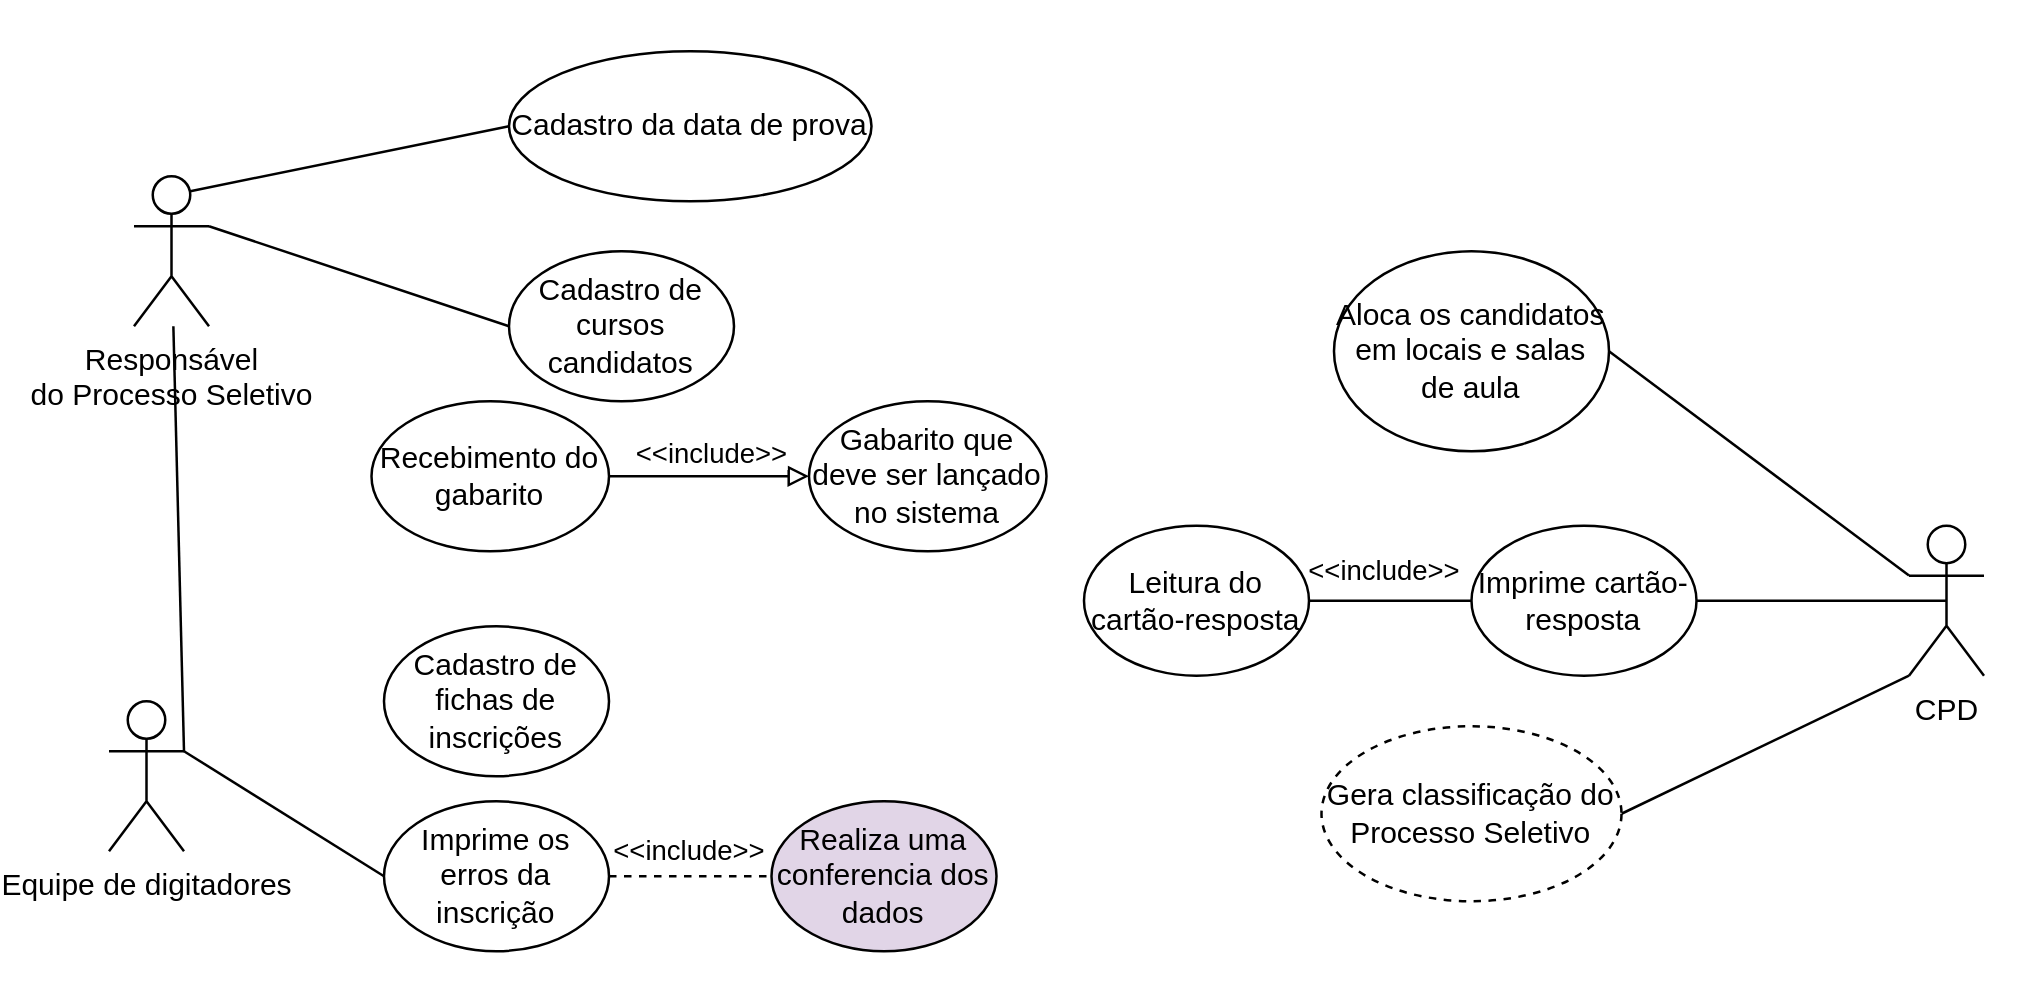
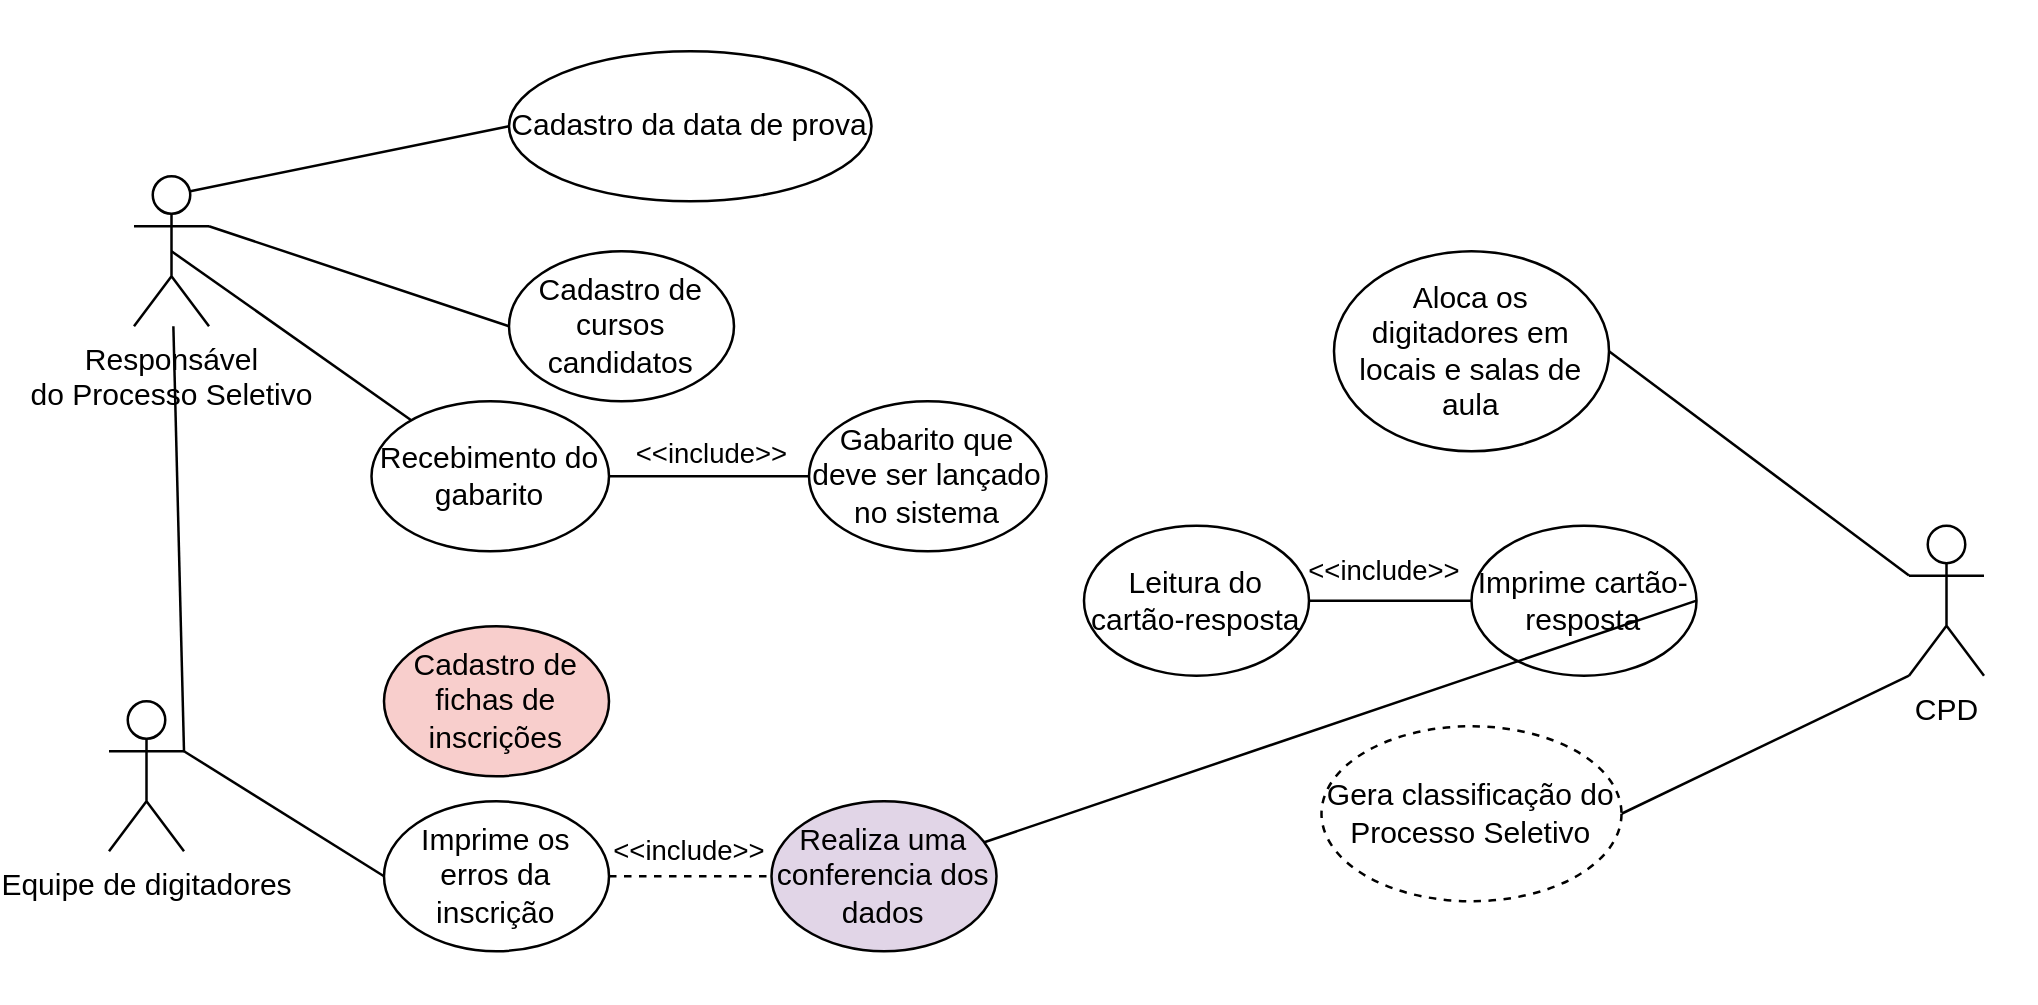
none -> (299, 341)
(1471, 351) -> (1471, 351)
(786, 476) -> (795, 476)
(1818, 601) -> (1340, 721)
(496, 701) -> (496, 701)
